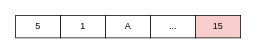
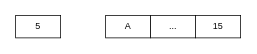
(83, 27) -> none
(218, 27) -> (218, 27)
